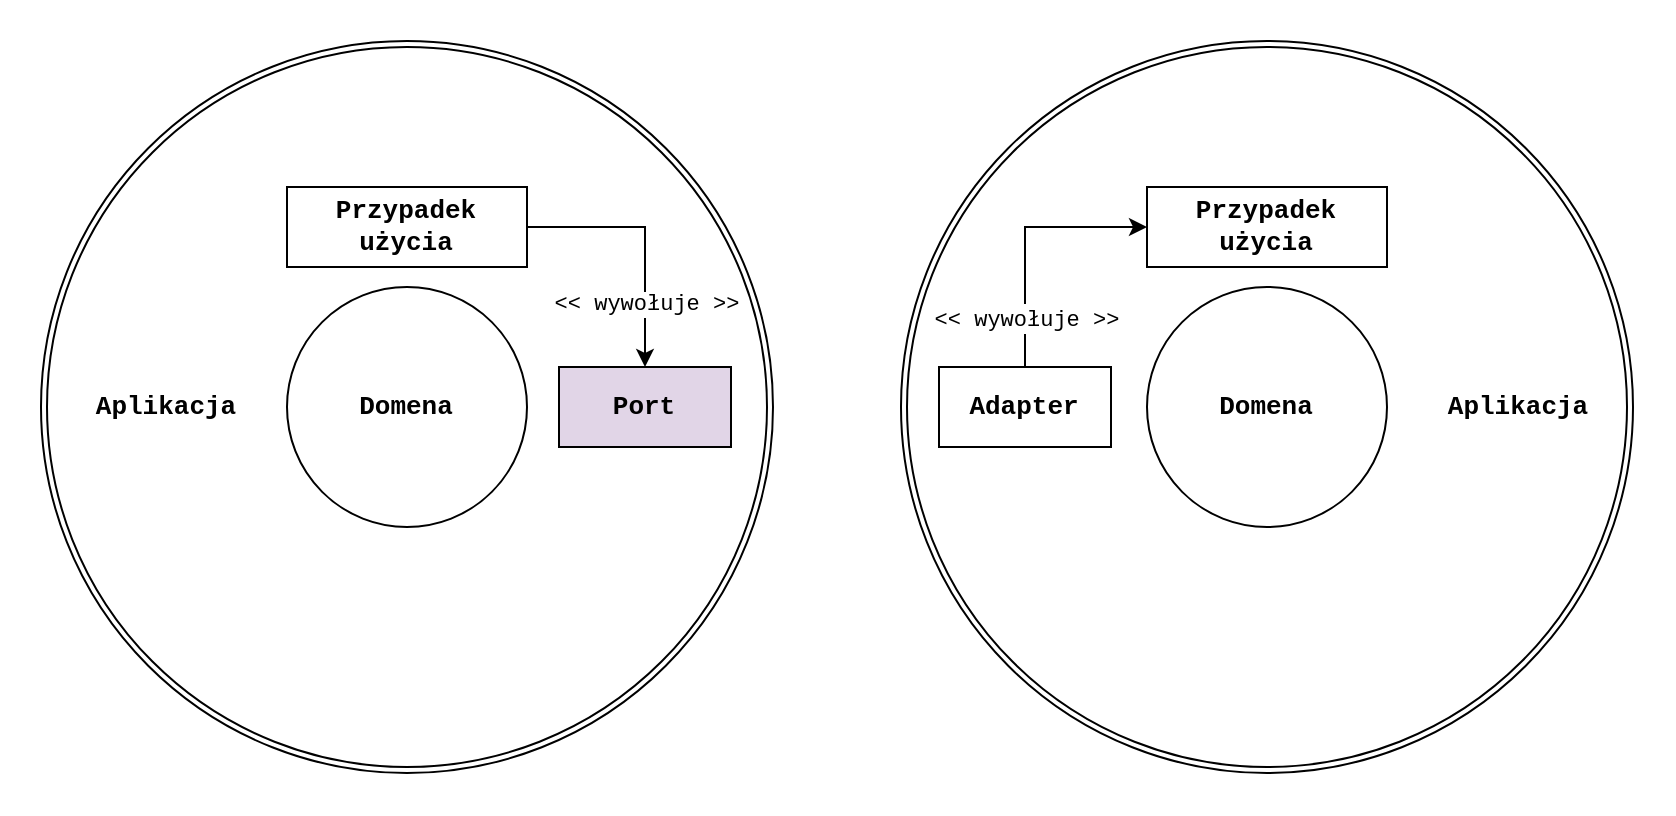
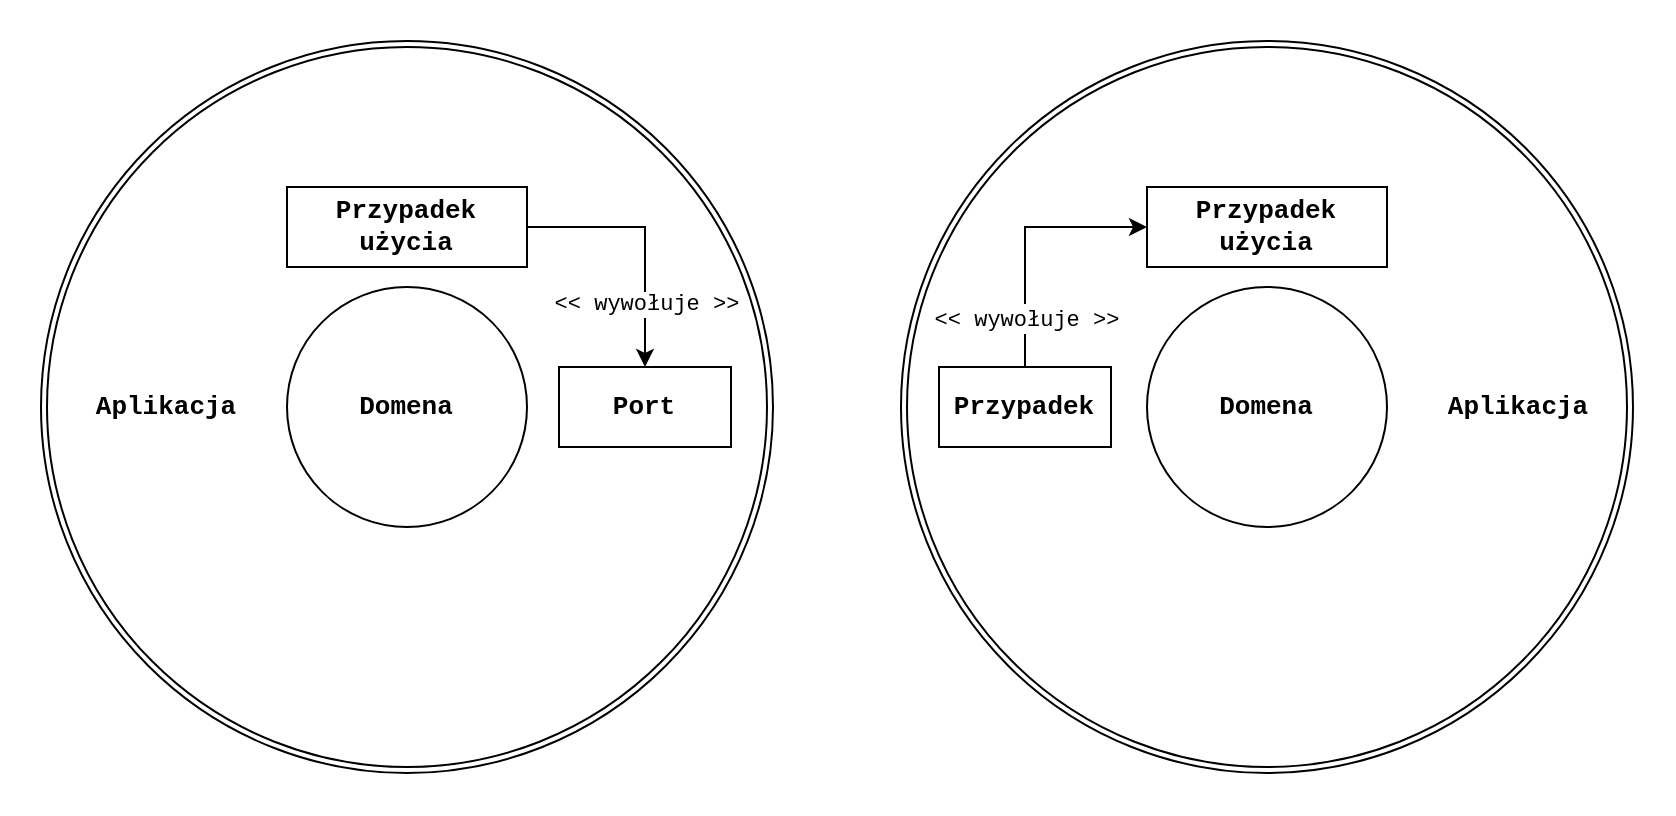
(645, 407) -> (645, 407)
(1025, 407) -> (1025, 407)
